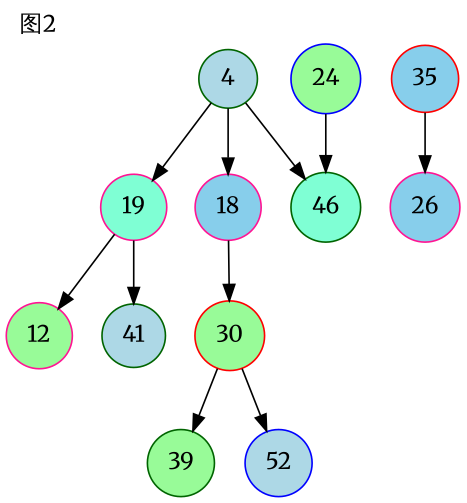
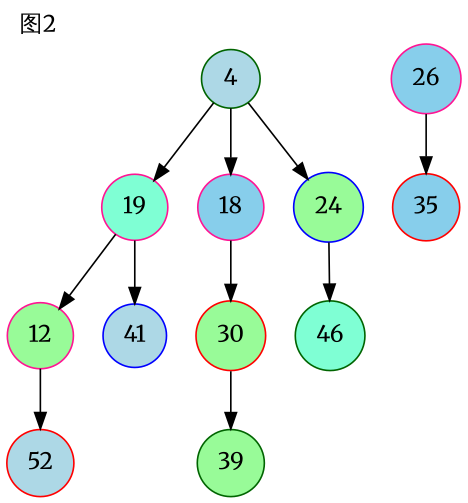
(270, 134) -> (273, 134)
(425, 134) -> (426, 135)
(134, 336) -> (135, 336)
(251, 392) -> (40, 390)
(279, 463) -> (40, 463)
